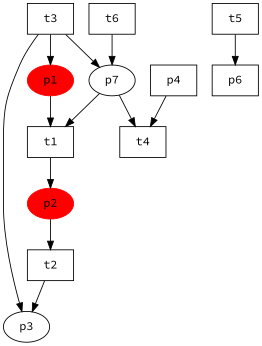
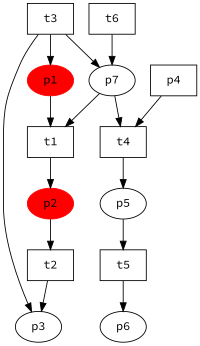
(235, 80) -> (123, 327)
none -> (123, 204)
